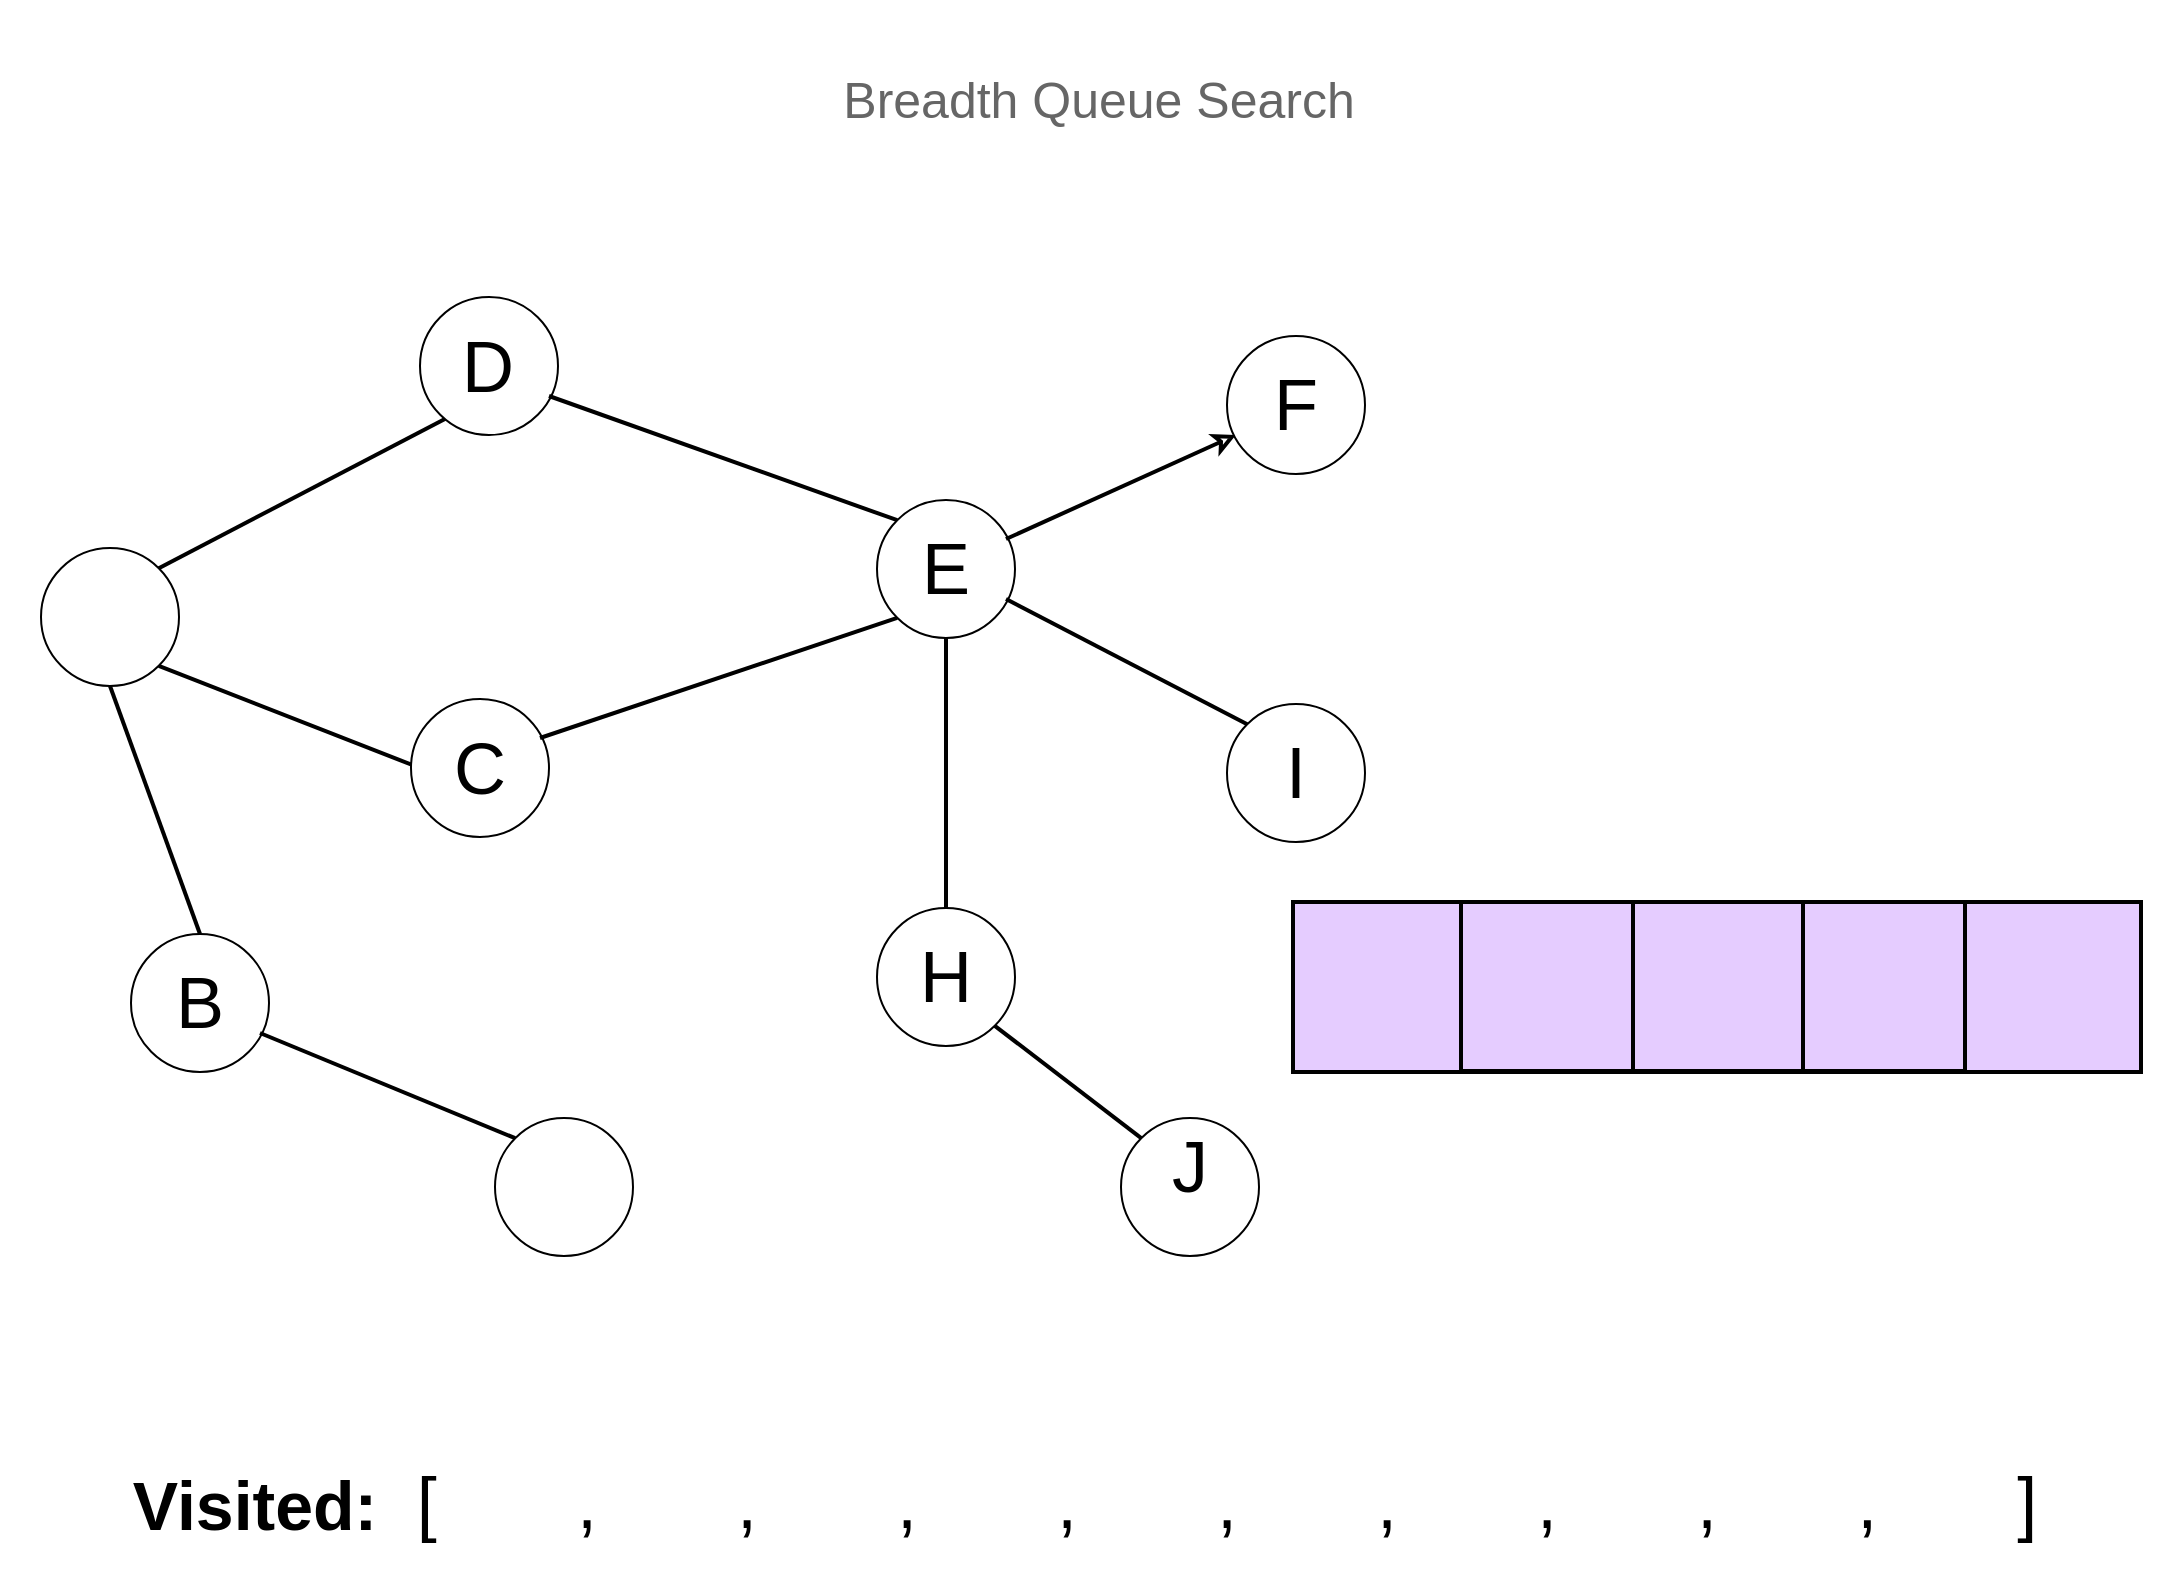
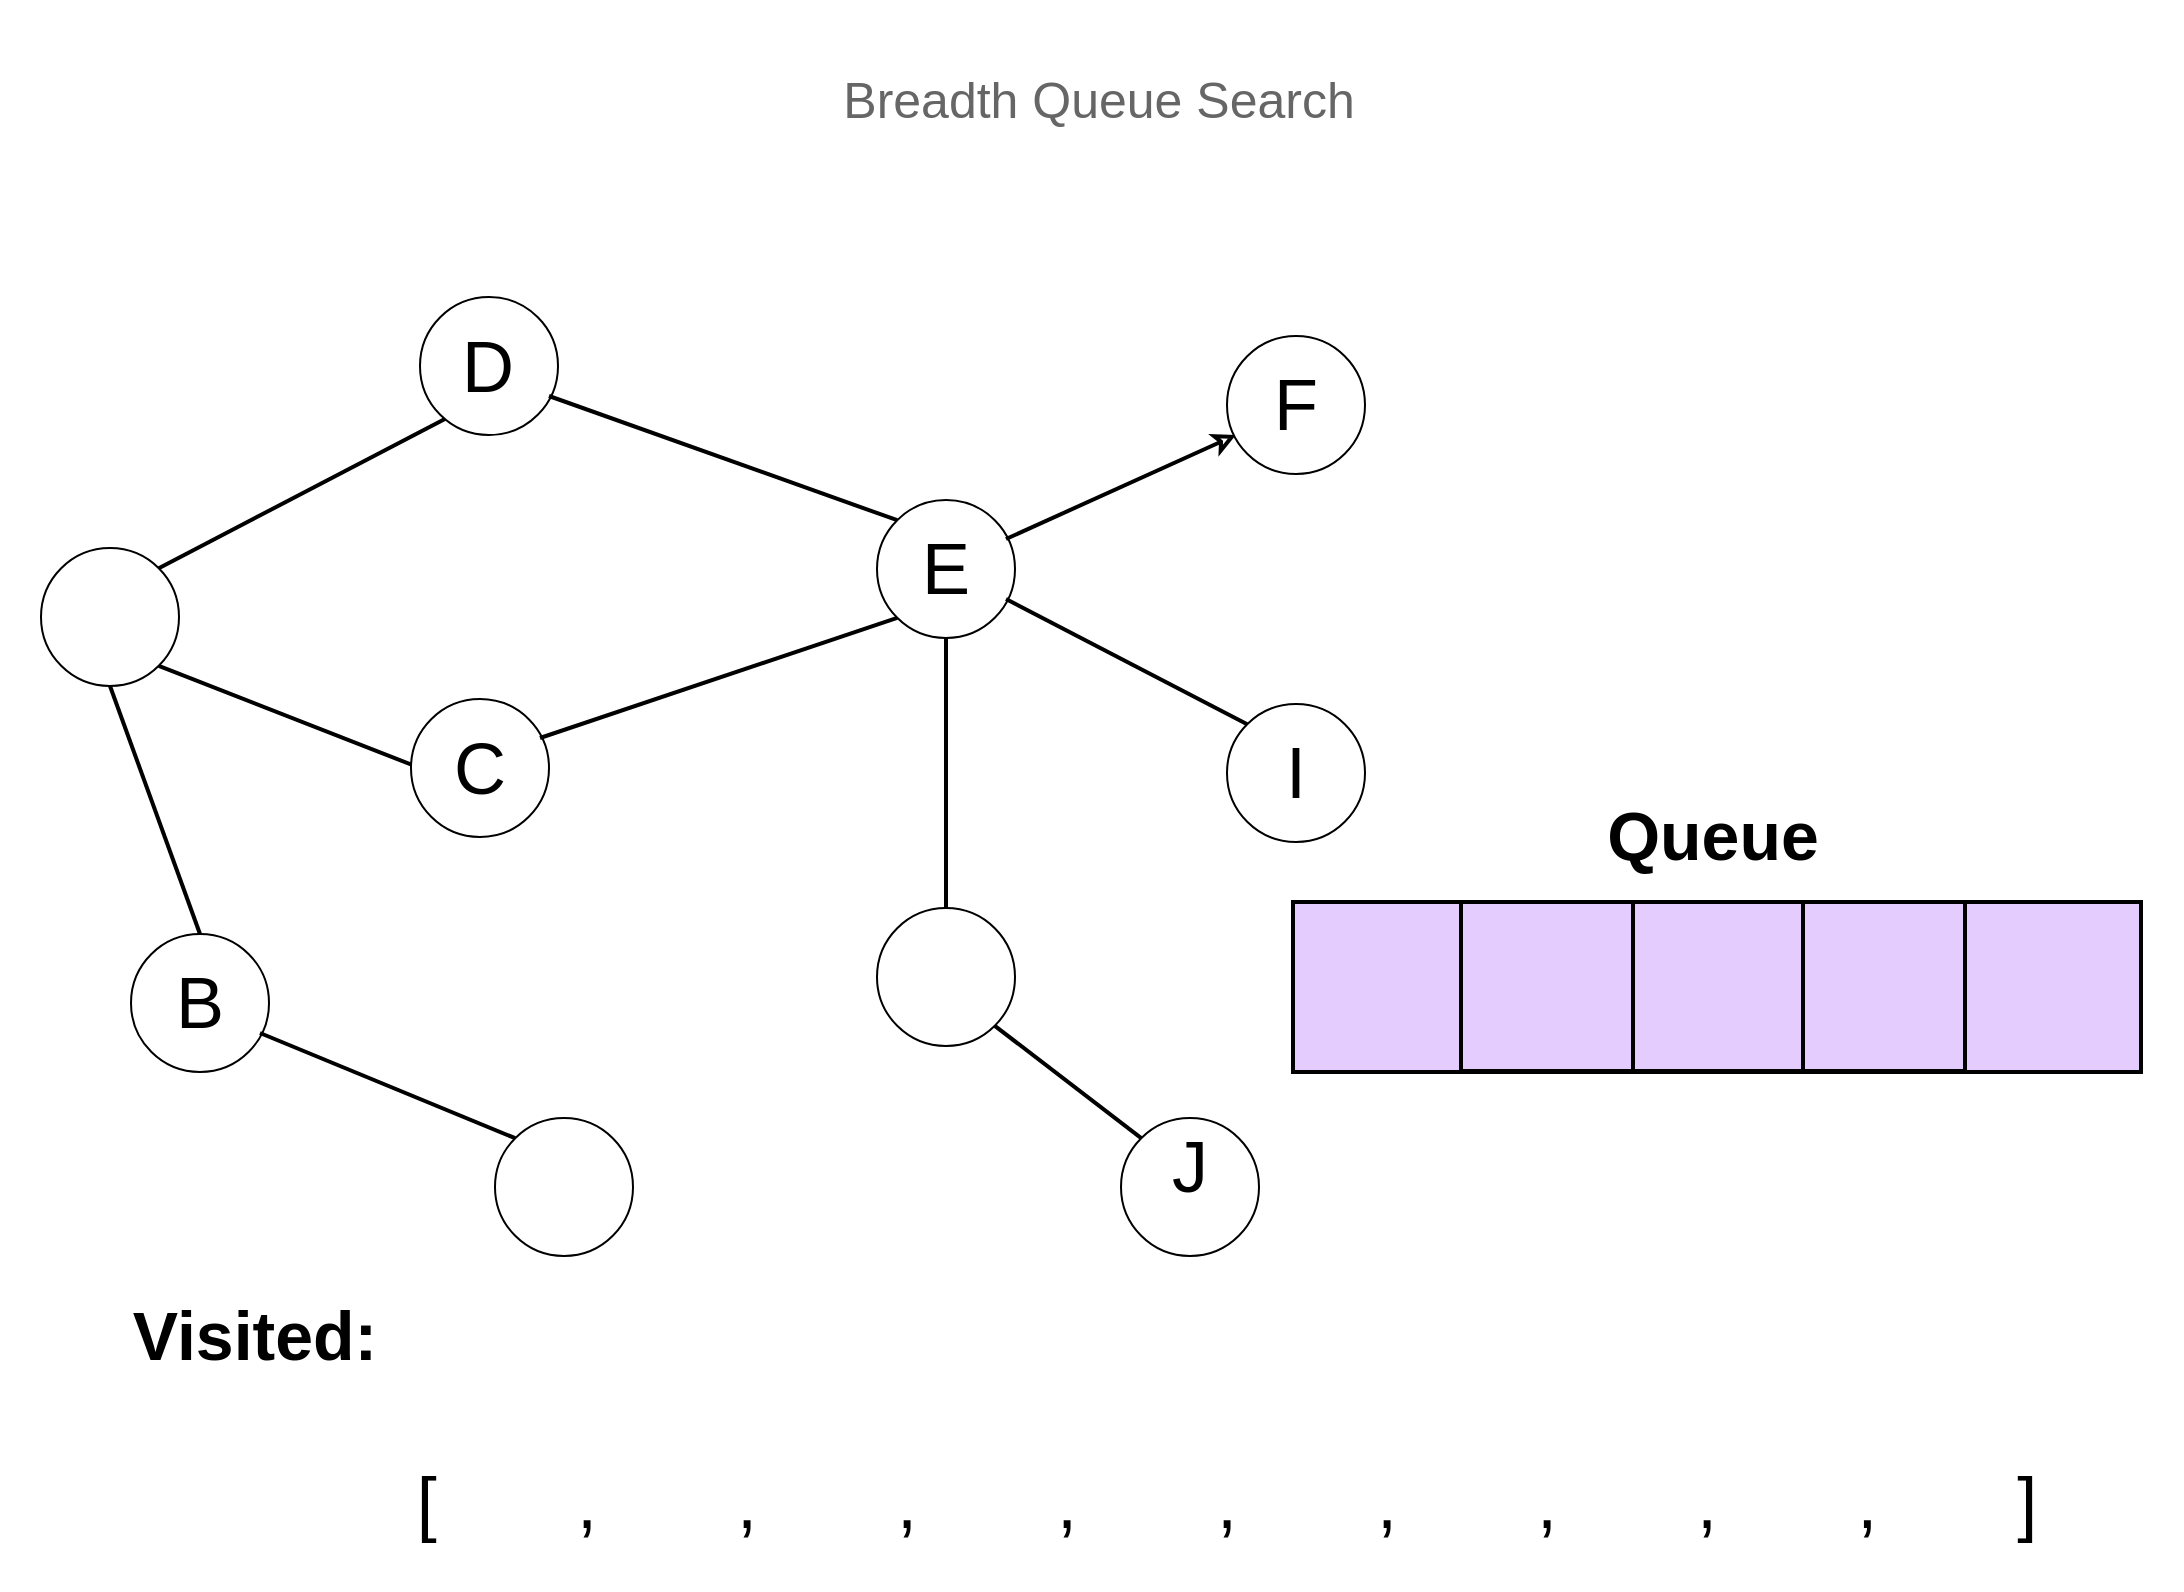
none -> (1713, 836)
(946, 977) -> none
(255, 1506) -> (255, 1336)
